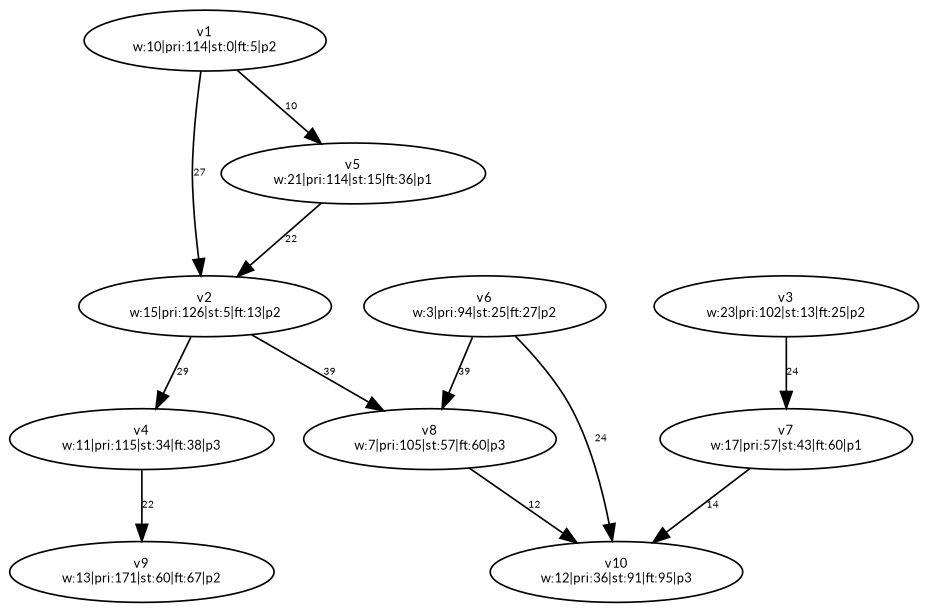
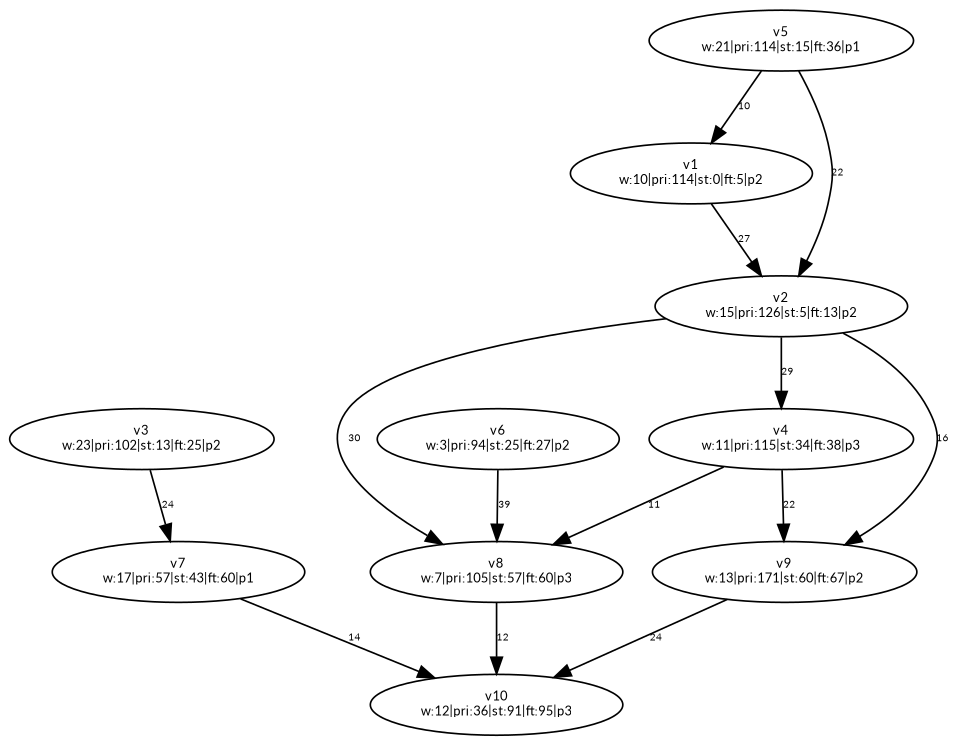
(273, 101) -> (741, 100)
(330, 373) -> (355, 439)
(578, 422) -> (648, 635)
none -> (936, 430)
none -> (646, 502)
